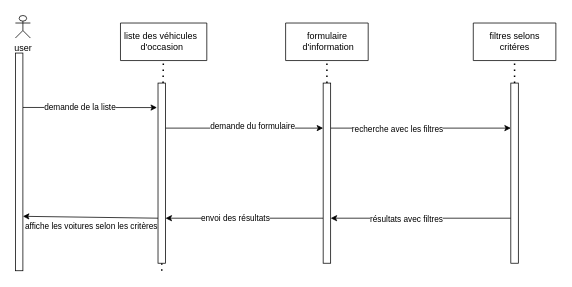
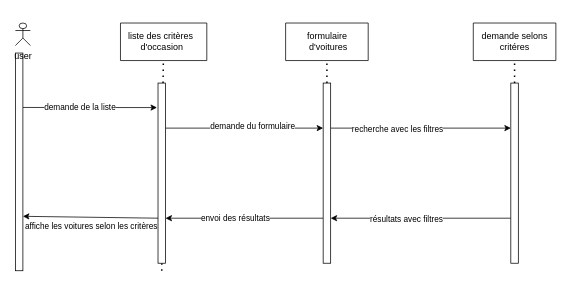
(23, 27) -> (23, 34)
(162, 42) -> (162, 42)
(327, 42) -> (327, 42)
(515, 42) -> (515, 42)
